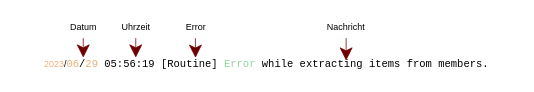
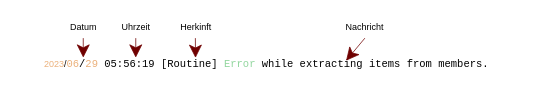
(196, 27) -> (196, 27)
(346, 27) -> (365, 27)
